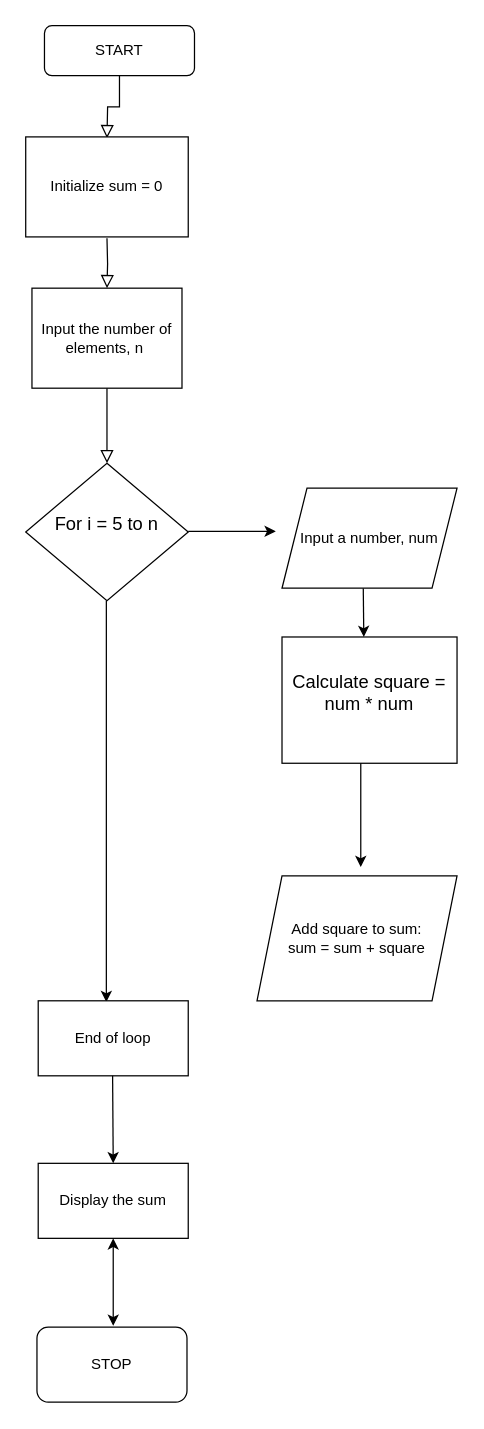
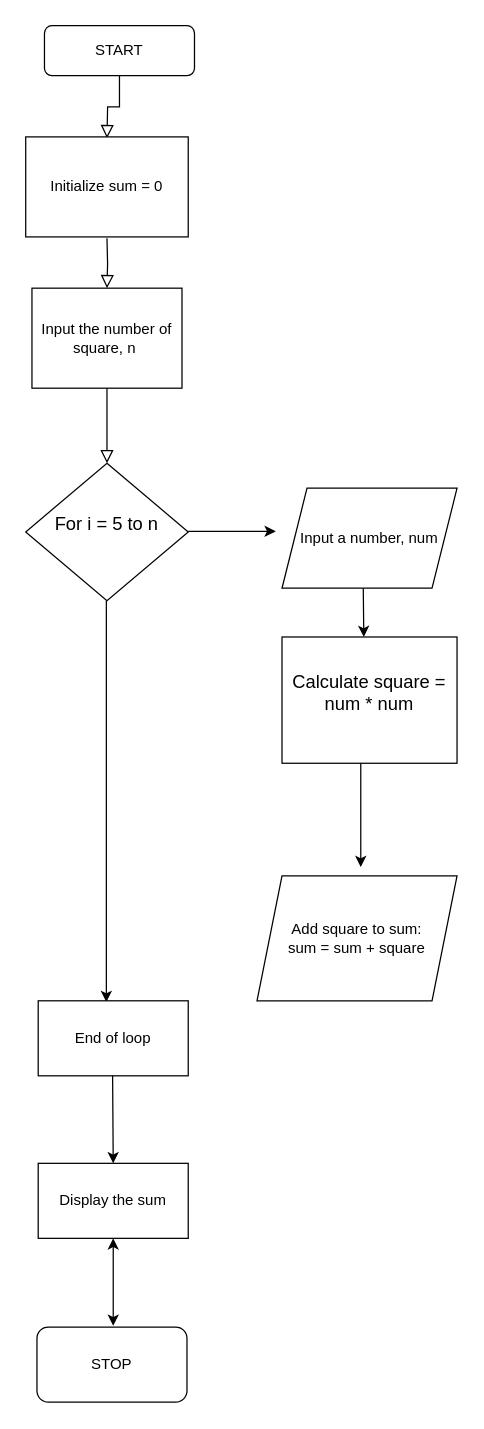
(107, 338) -> (107, 338)
